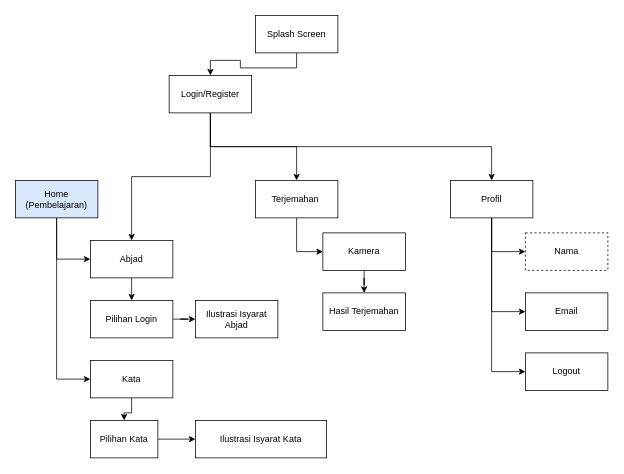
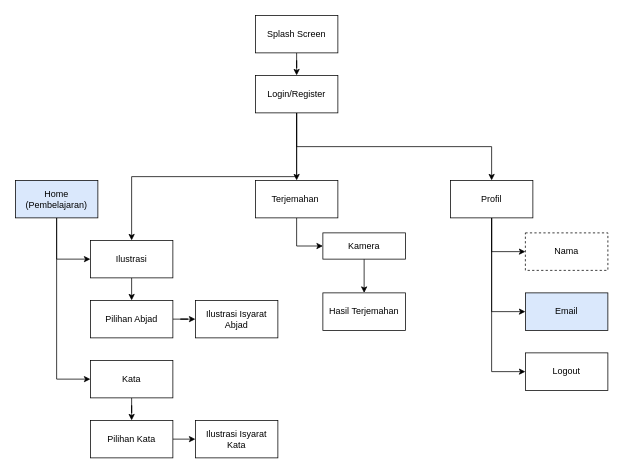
(210, 94) -> (297, 94)
(364, 252) -> (364, 246)
(132, 259) -> (132, 259)
(567, 312) -> (567, 312)
(132, 319) -> (132, 319)
(124, 439) -> (132, 439)
(261, 439) -> (237, 439)
